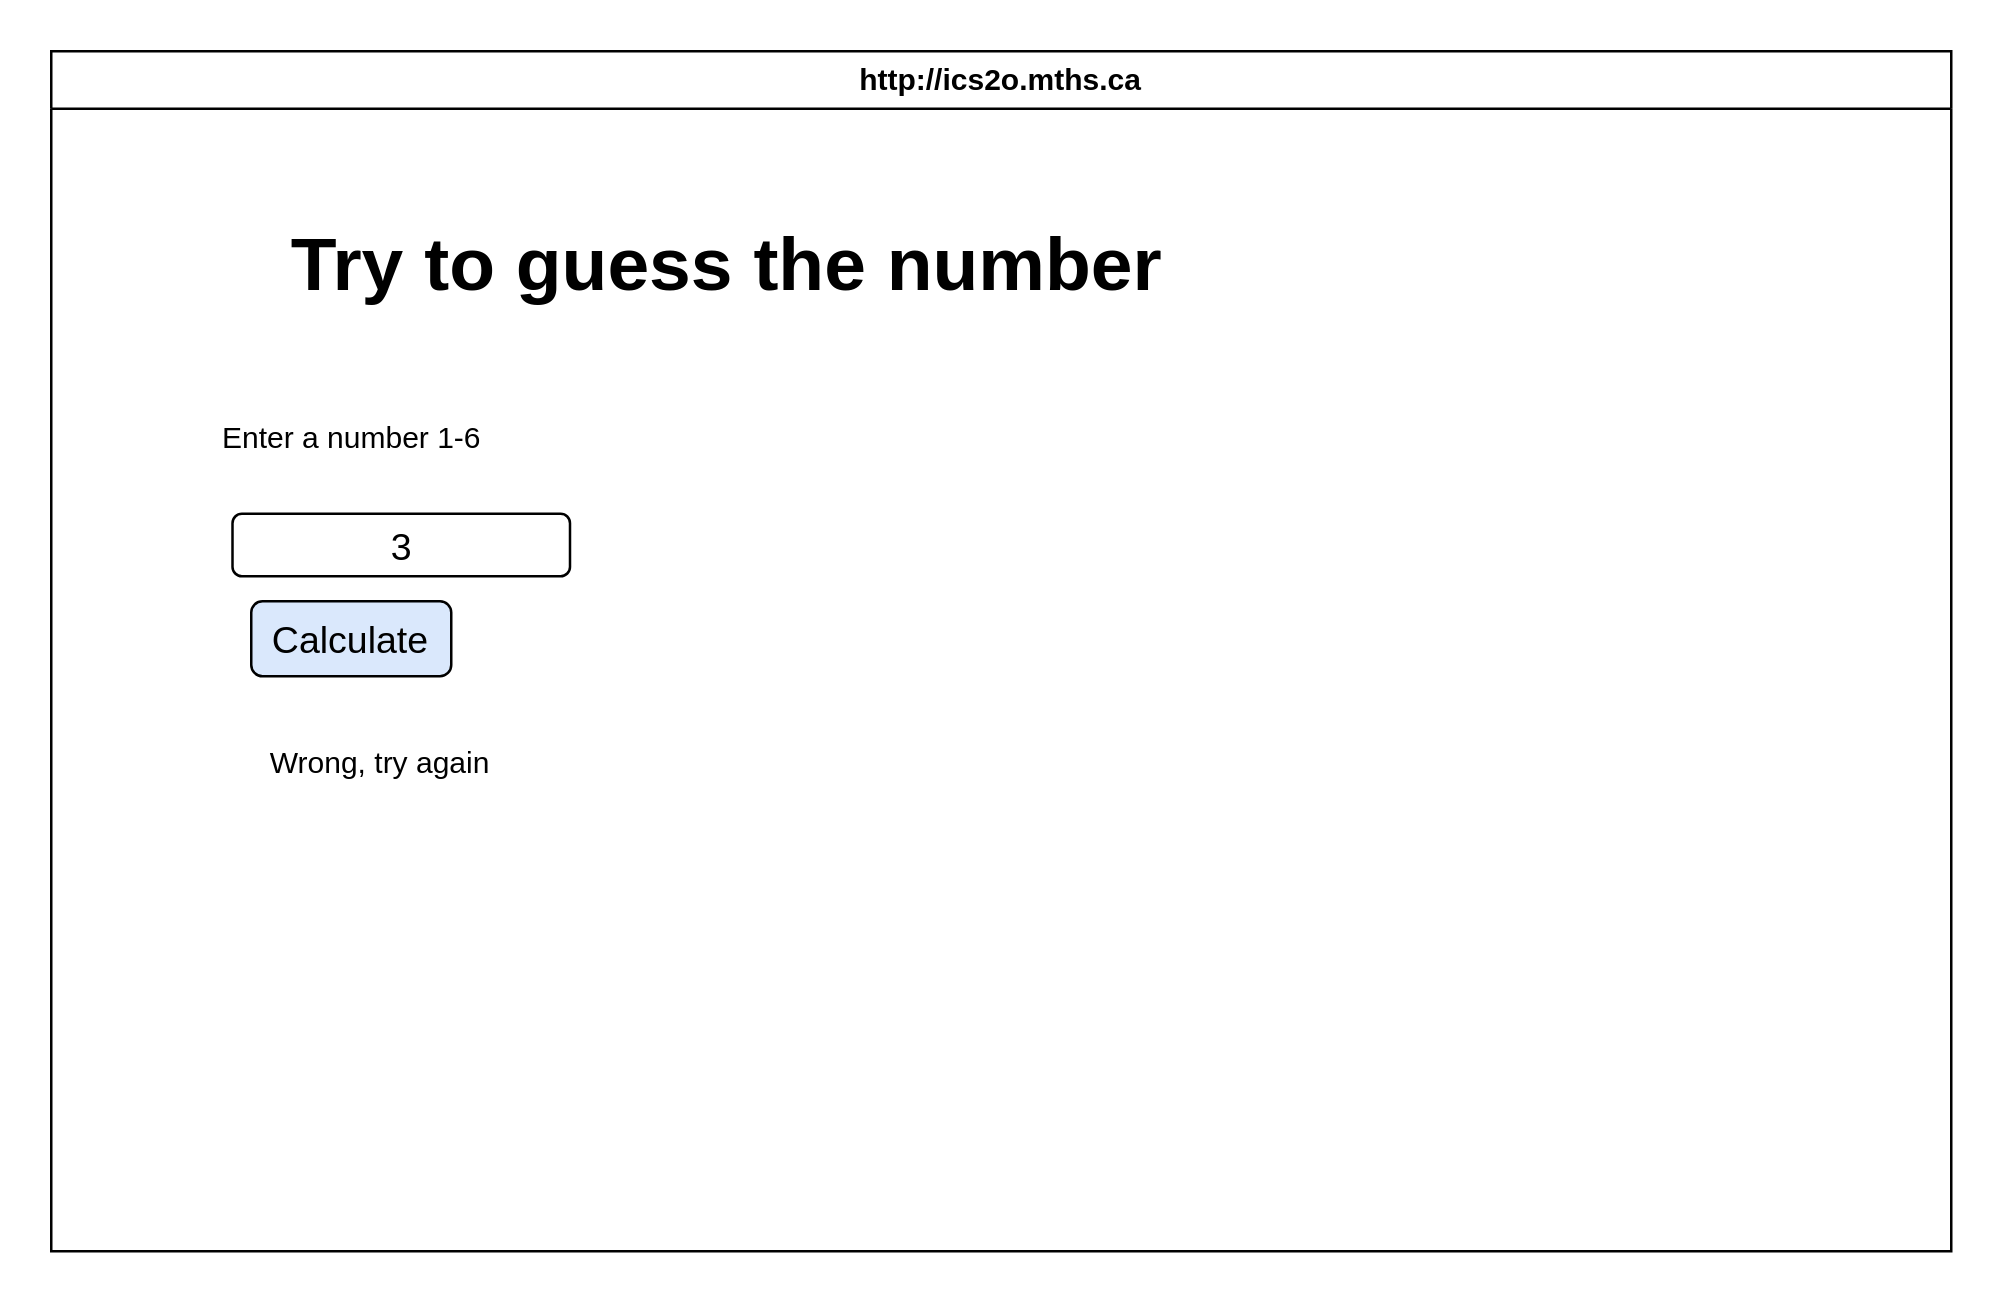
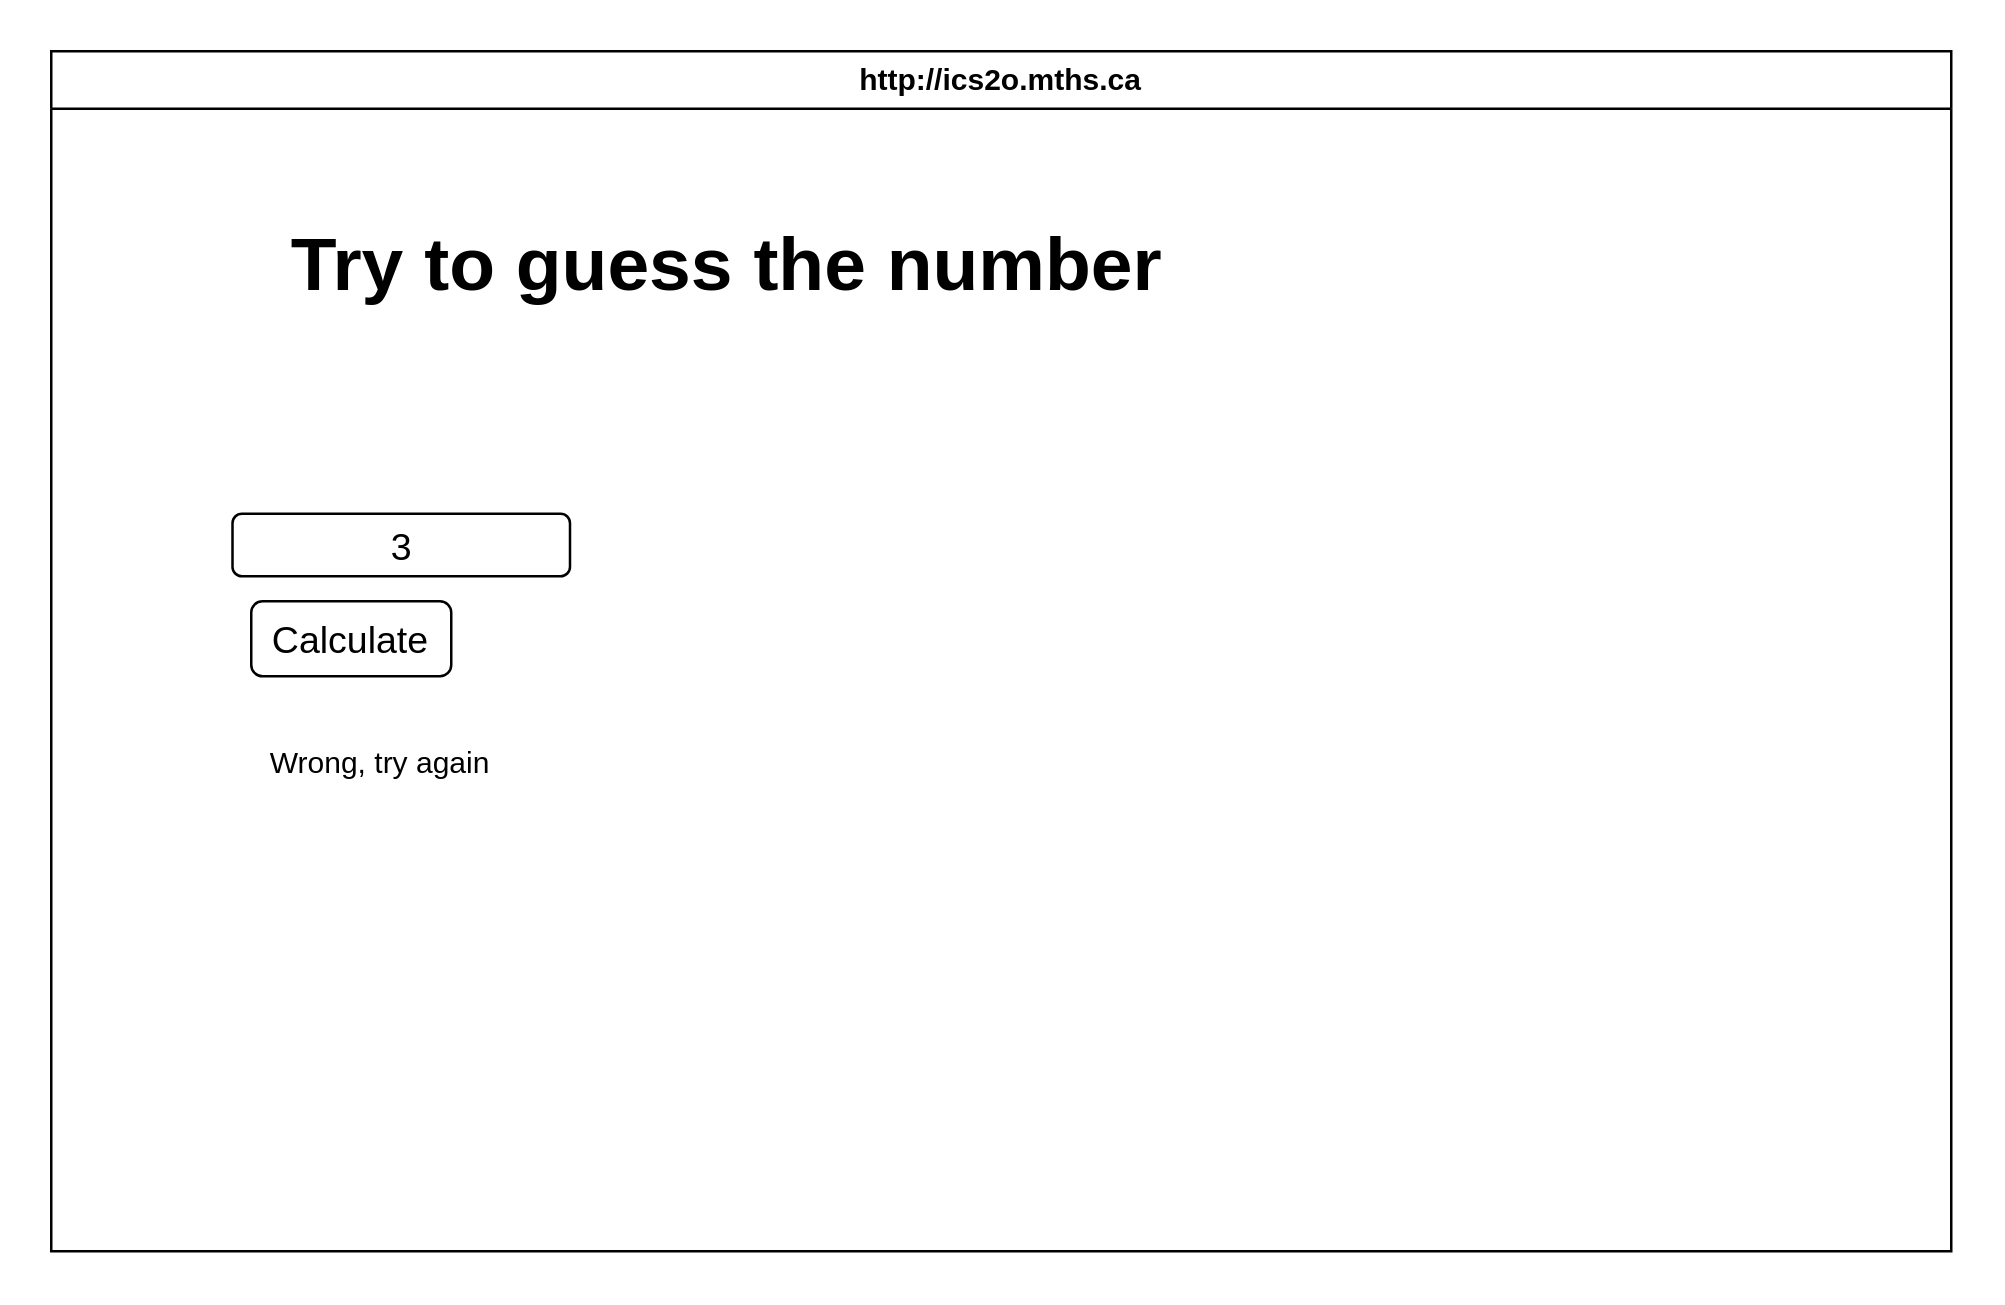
(351, 439) -> none
(351, 639) -> (351, 639)
